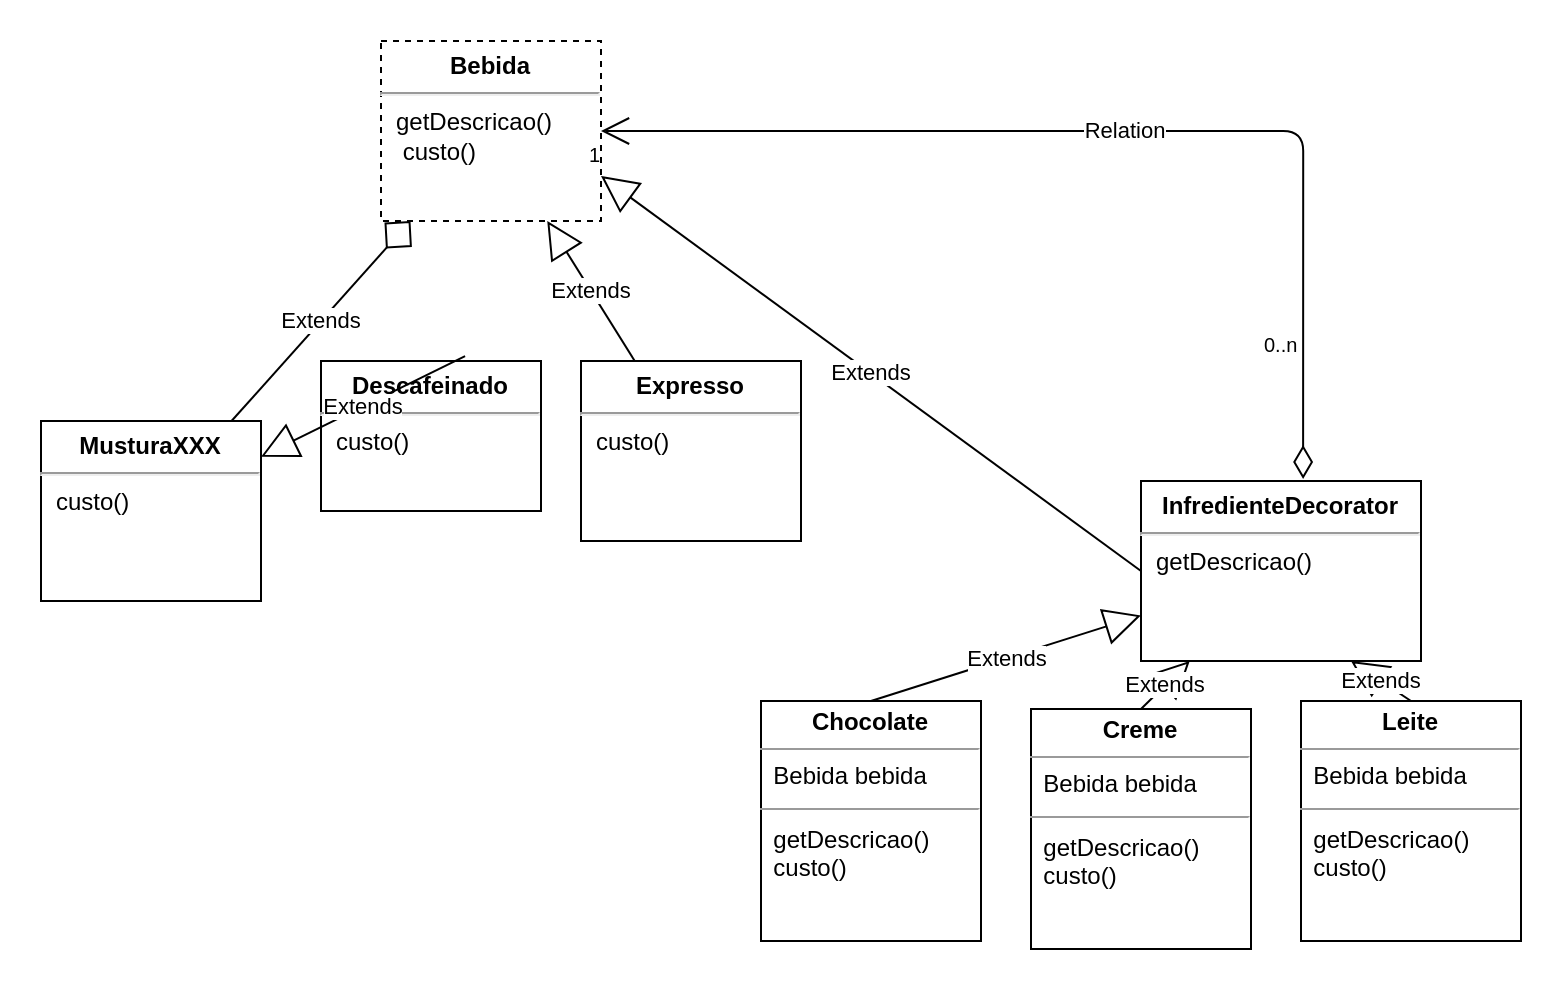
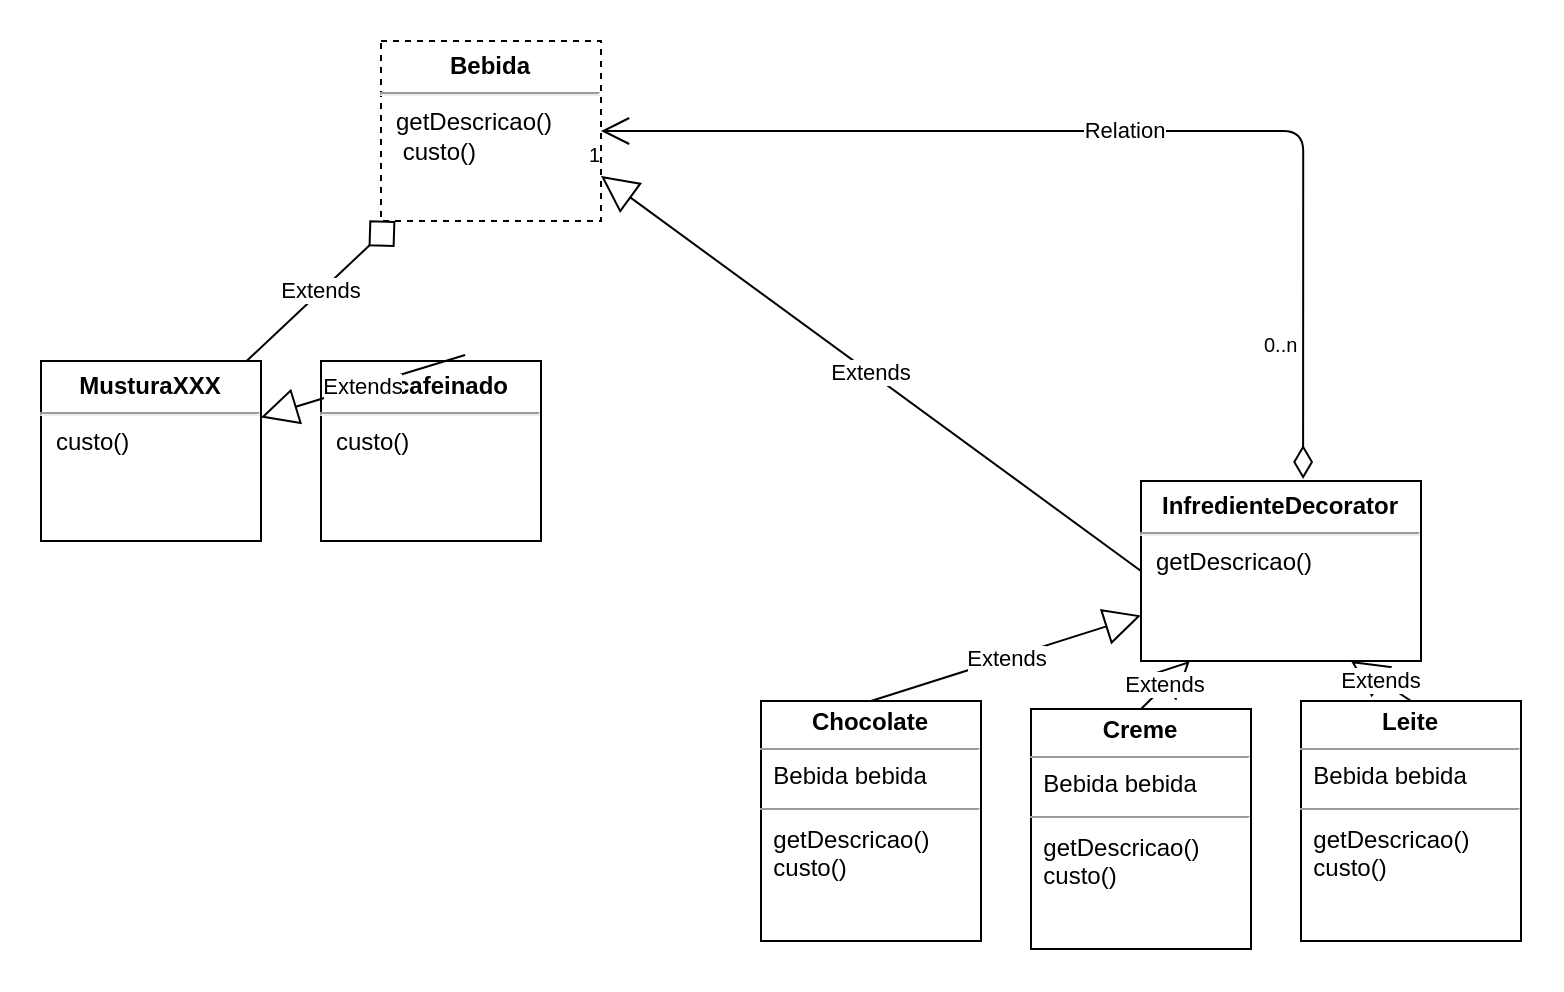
(601, 306) -> none
(431, 436) -> (431, 451)
(691, 451) -> none
(151, 511) -> (151, 451)
